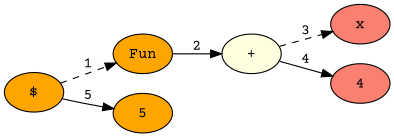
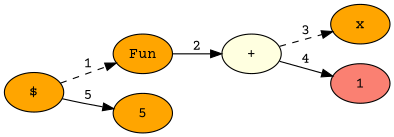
(360, 24) -> (360, 24)
(360, 83) -> (360, 83)
